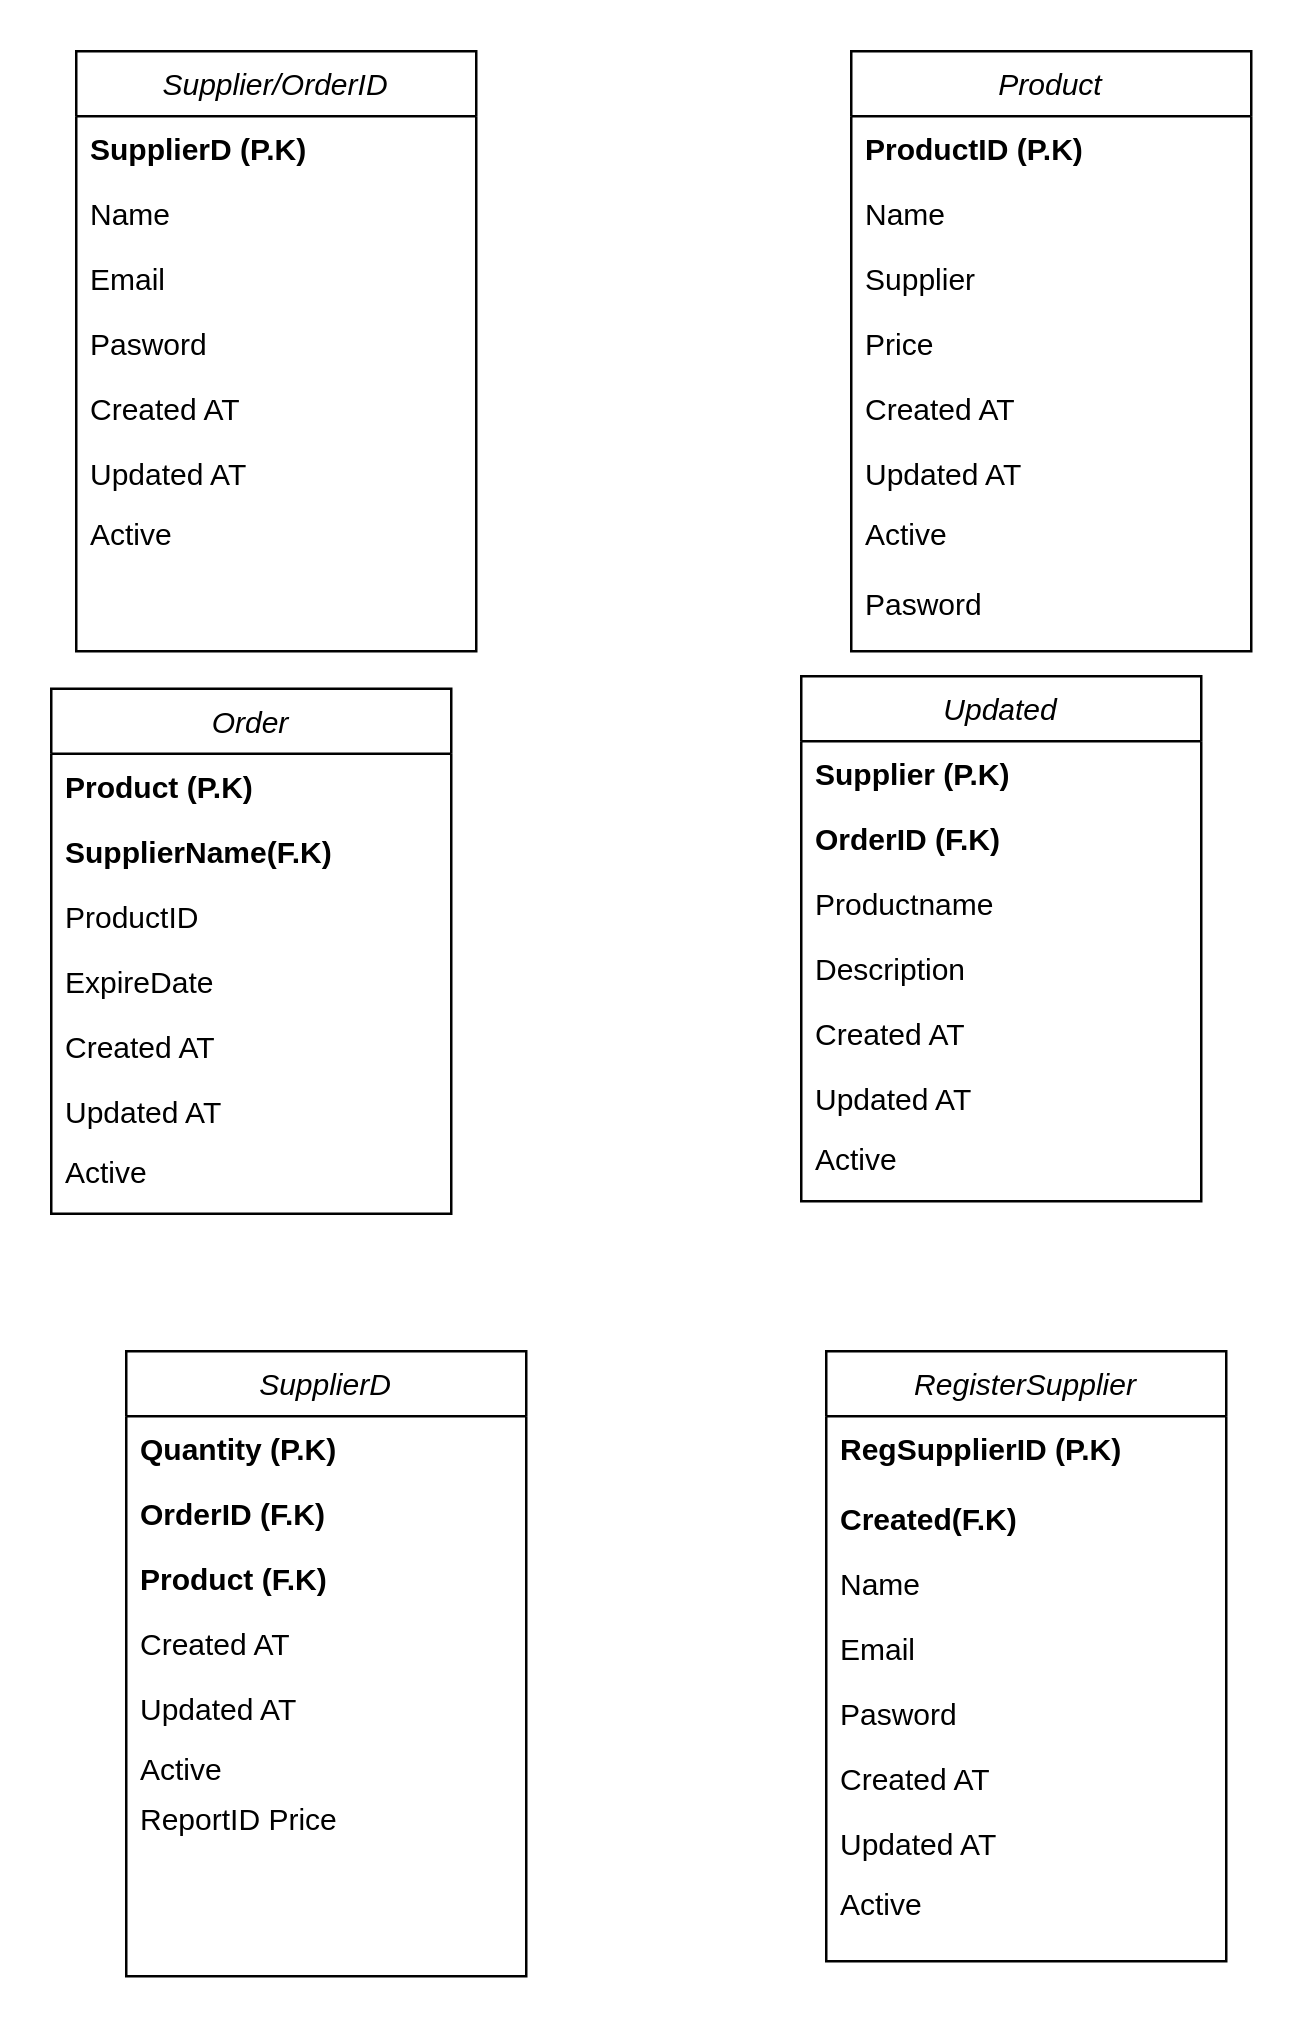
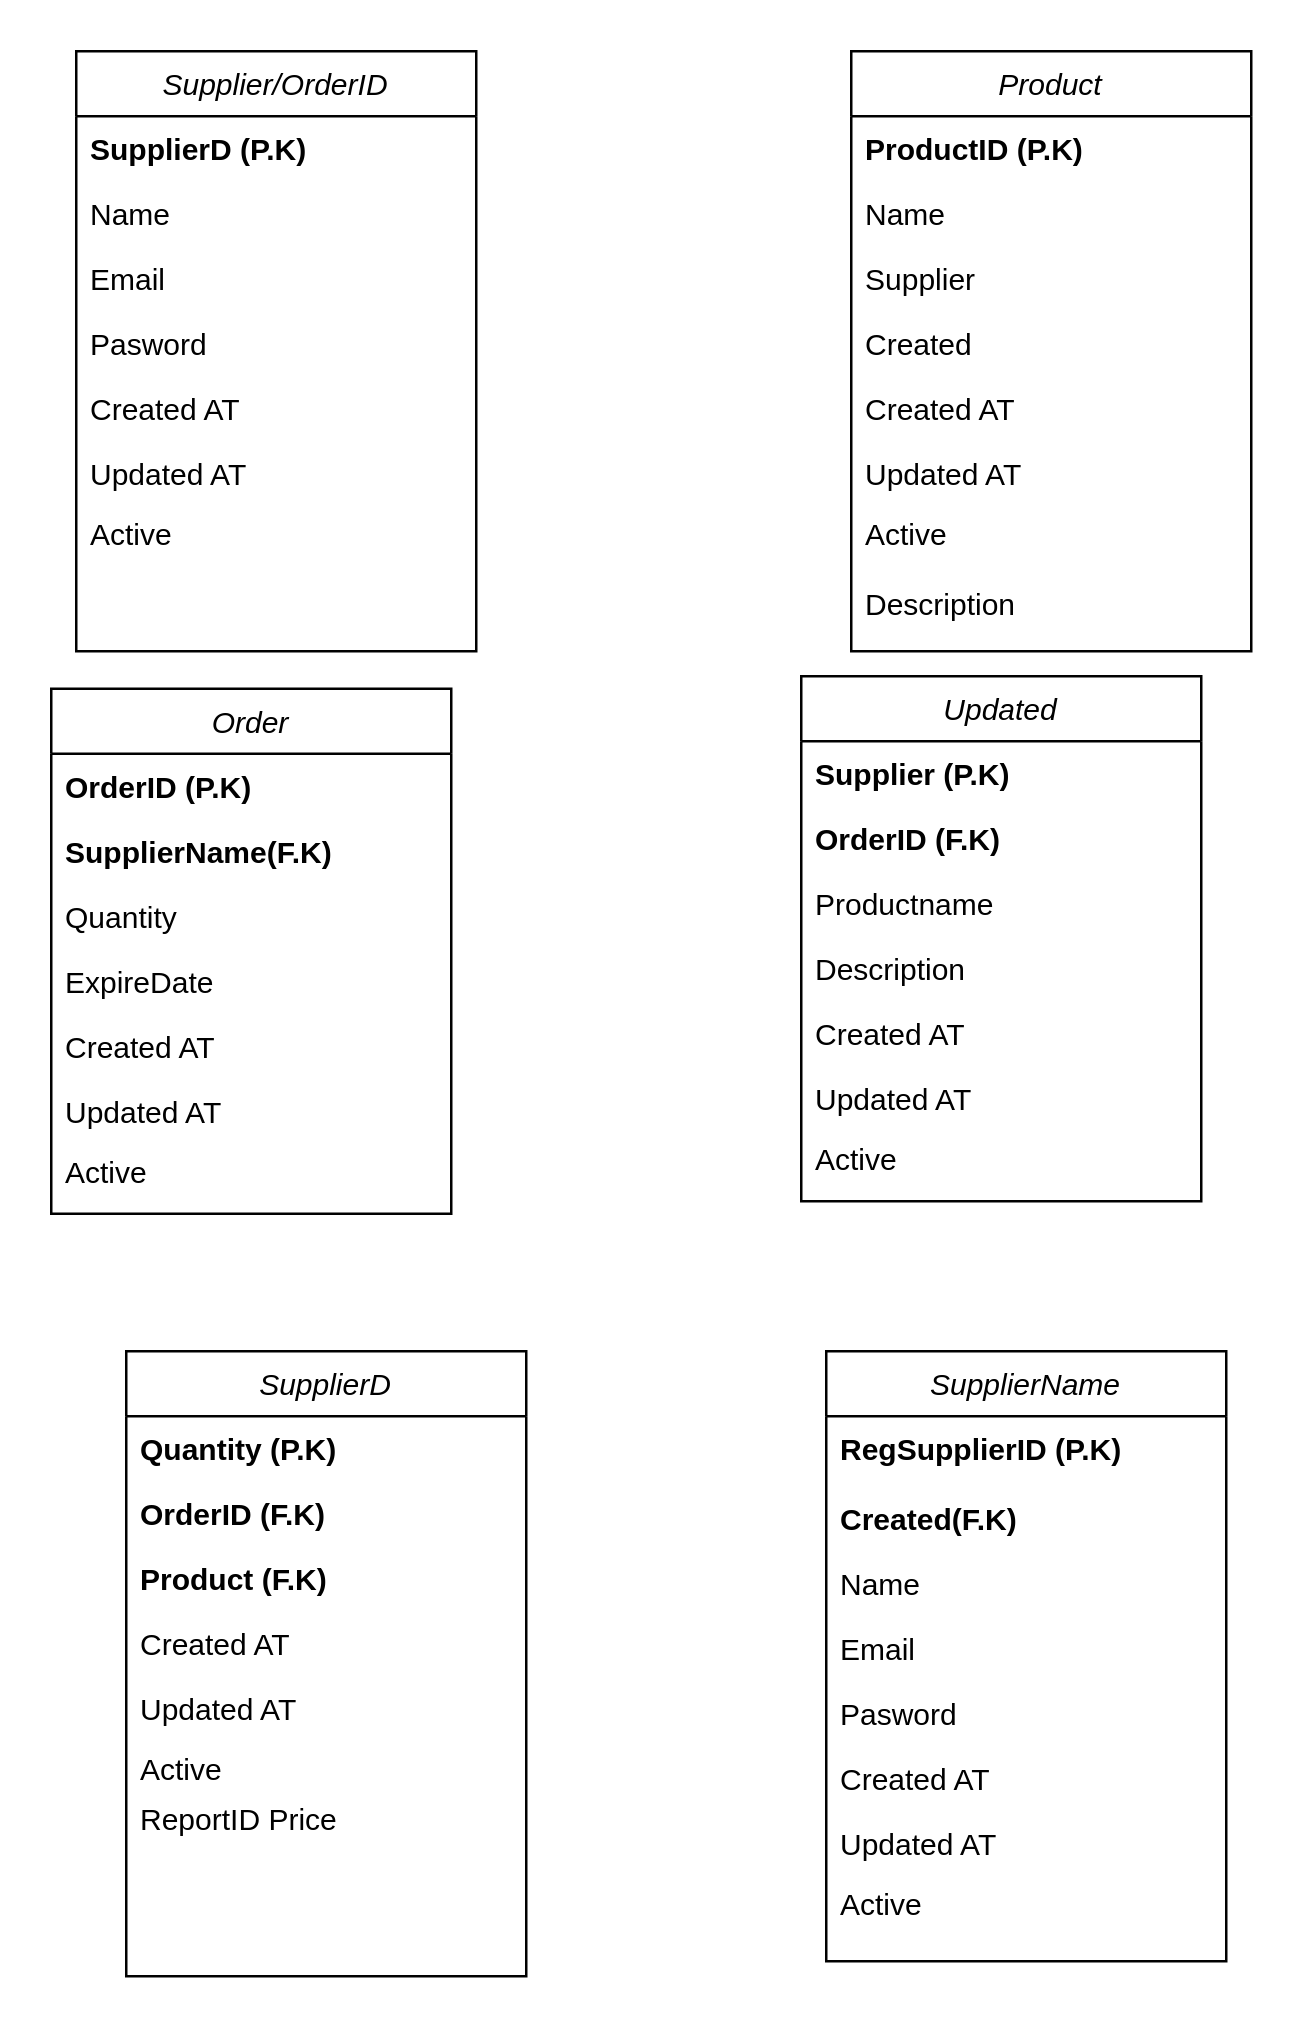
(903, 345) -> (924, 345)
(912, 535) -> (912, 535)
(166, 788) -> (166, 788)
(141, 918) -> (128, 918)
(1025, 1385) -> (1025, 1385)
